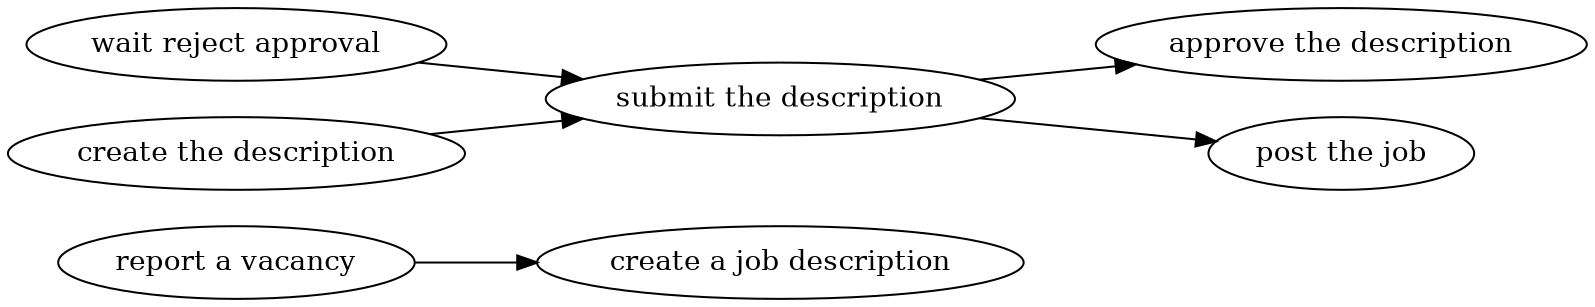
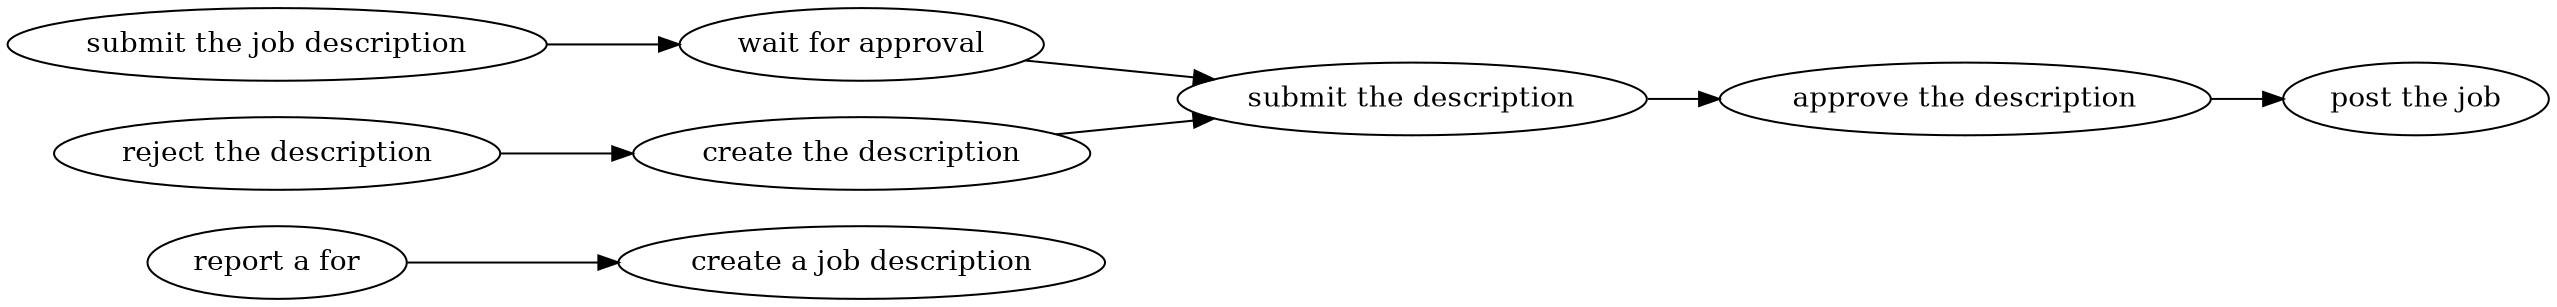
(236, 44) -> (862, 44)
none -> (277, 44)
(1087, 129) -> (2237, 99)
none -> (277, 153)
(236, 263) -> (277, 263)
